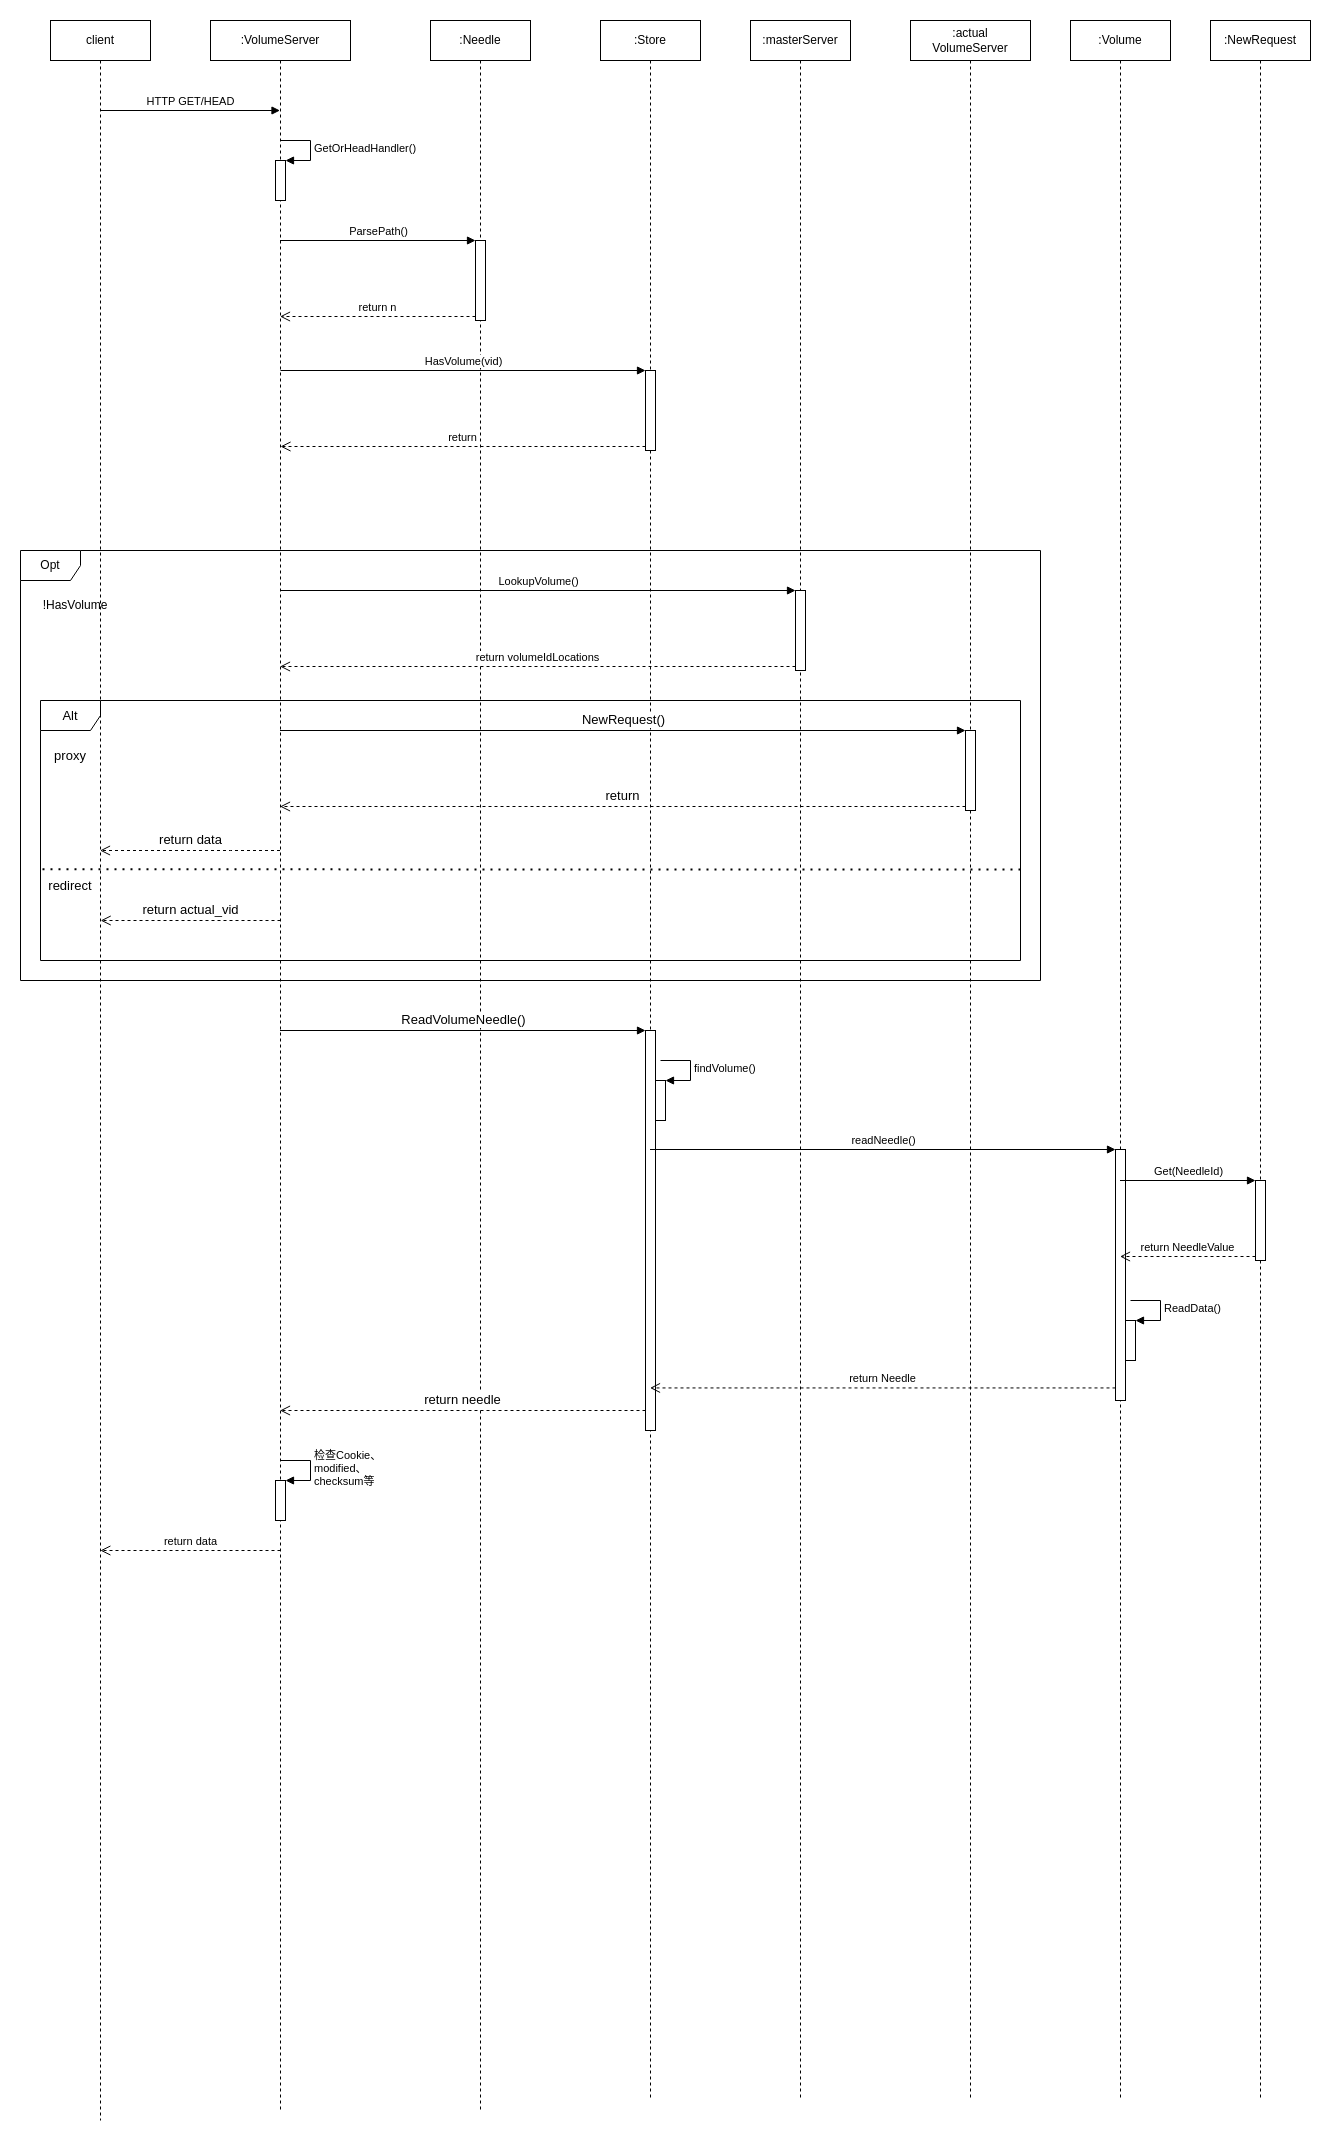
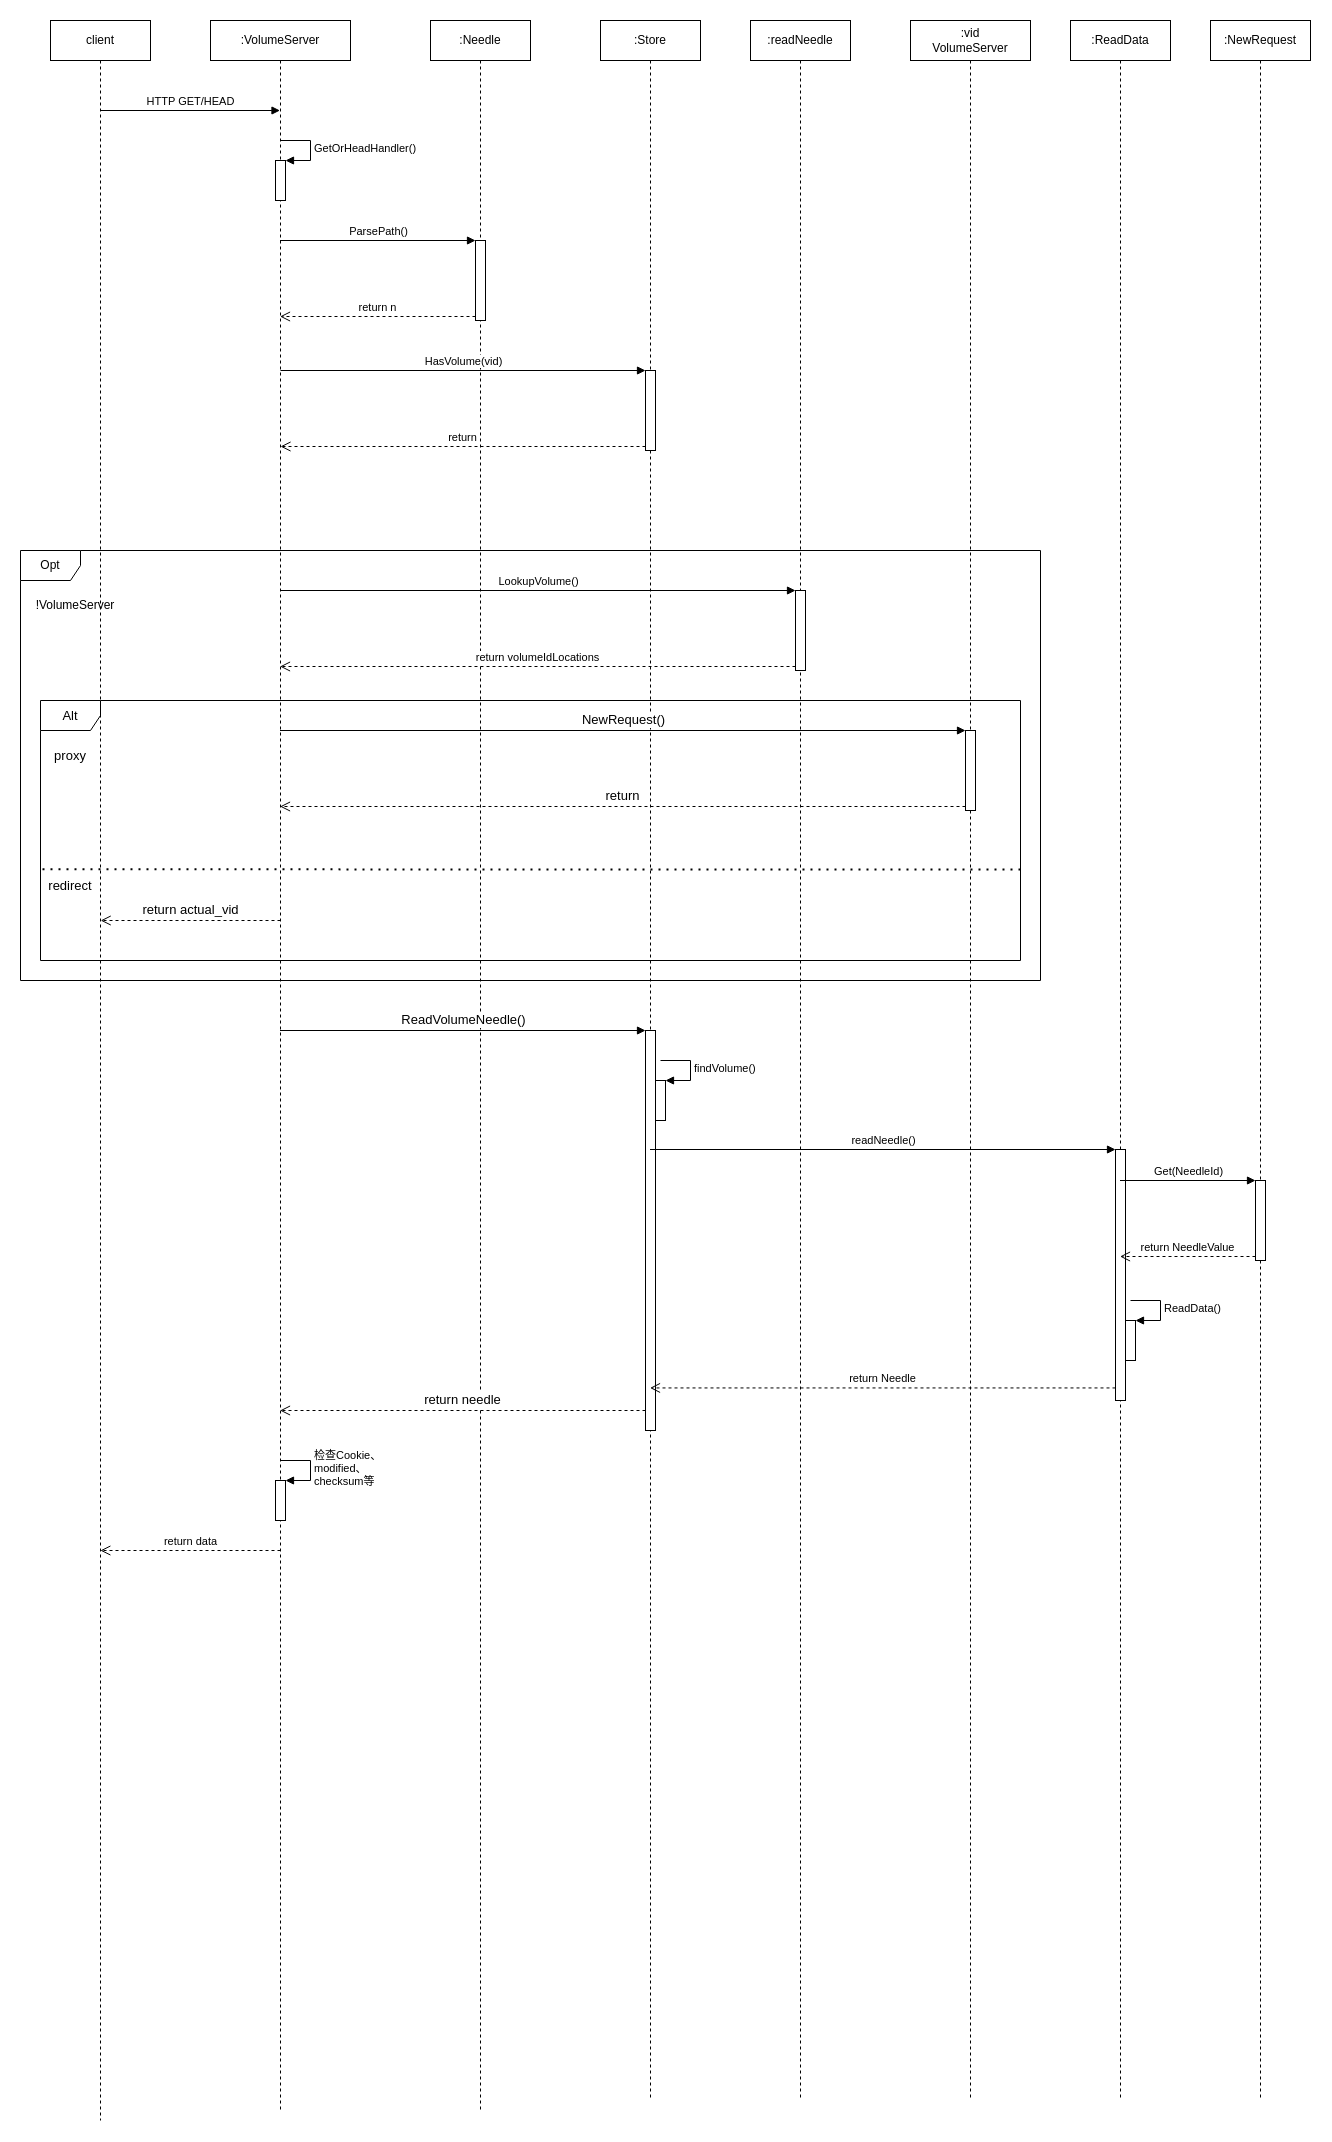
(801, 41) -> (801, 41)
(971, 41) -> (971, 41)
(1121, 41) -> (1121, 41)
(76, 606) -> (76, 606)
(190, 851) -> none
